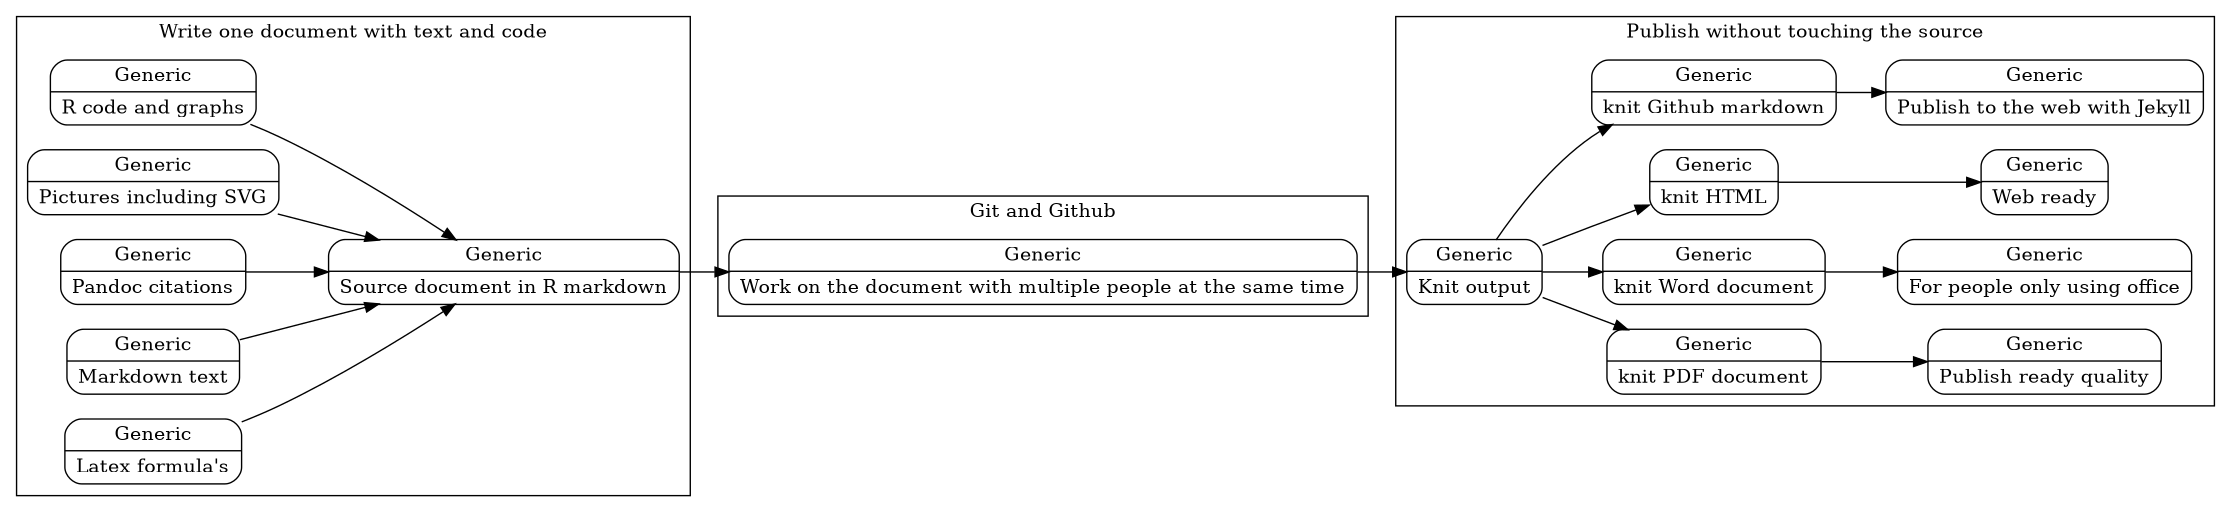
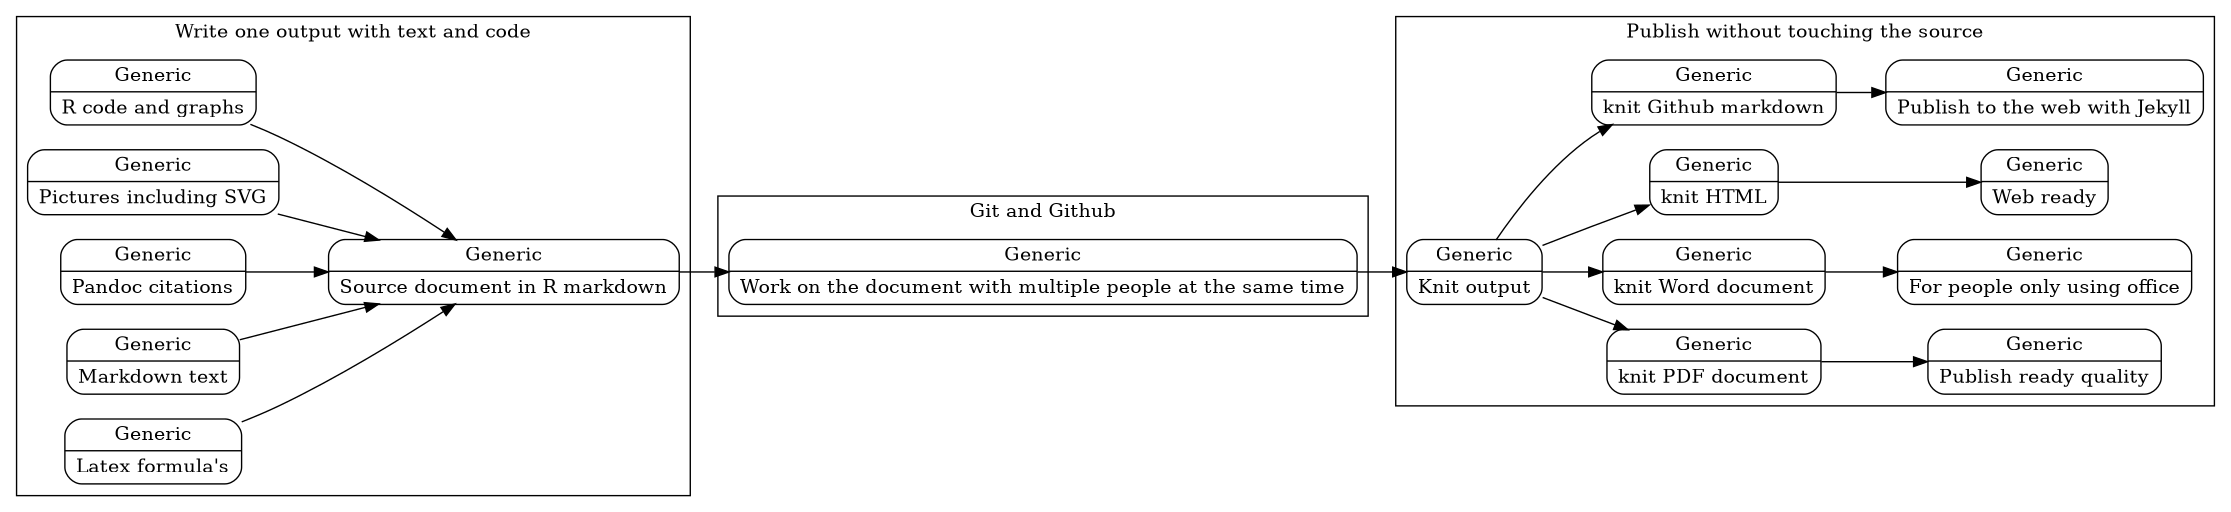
(353, 32) -> (353, 32)
